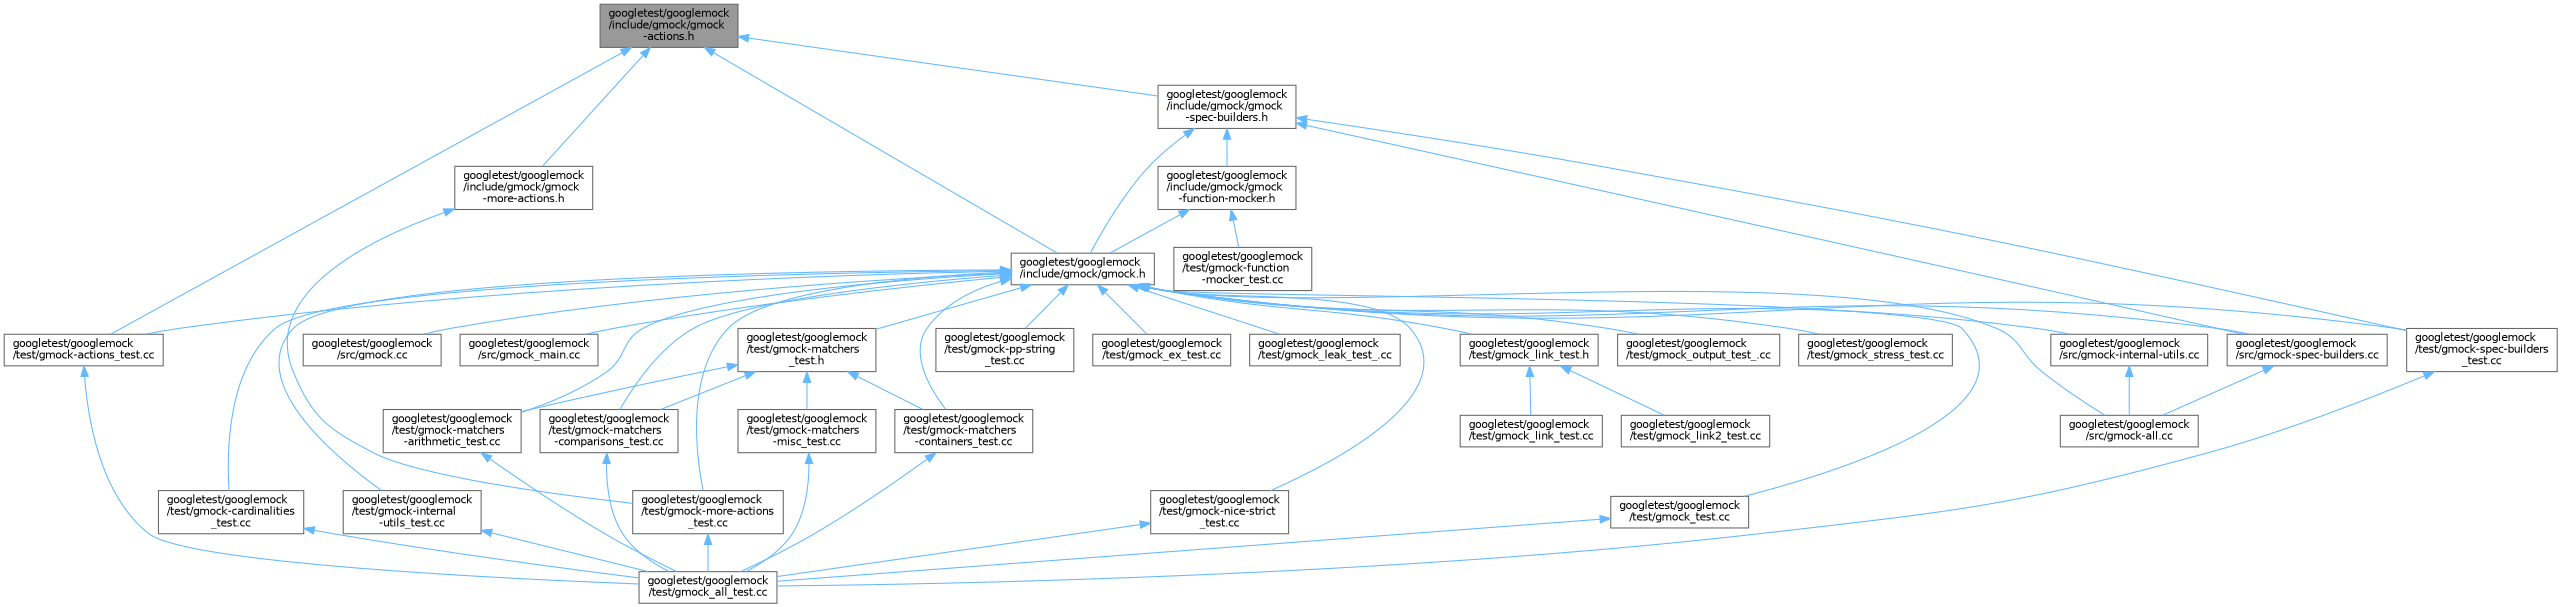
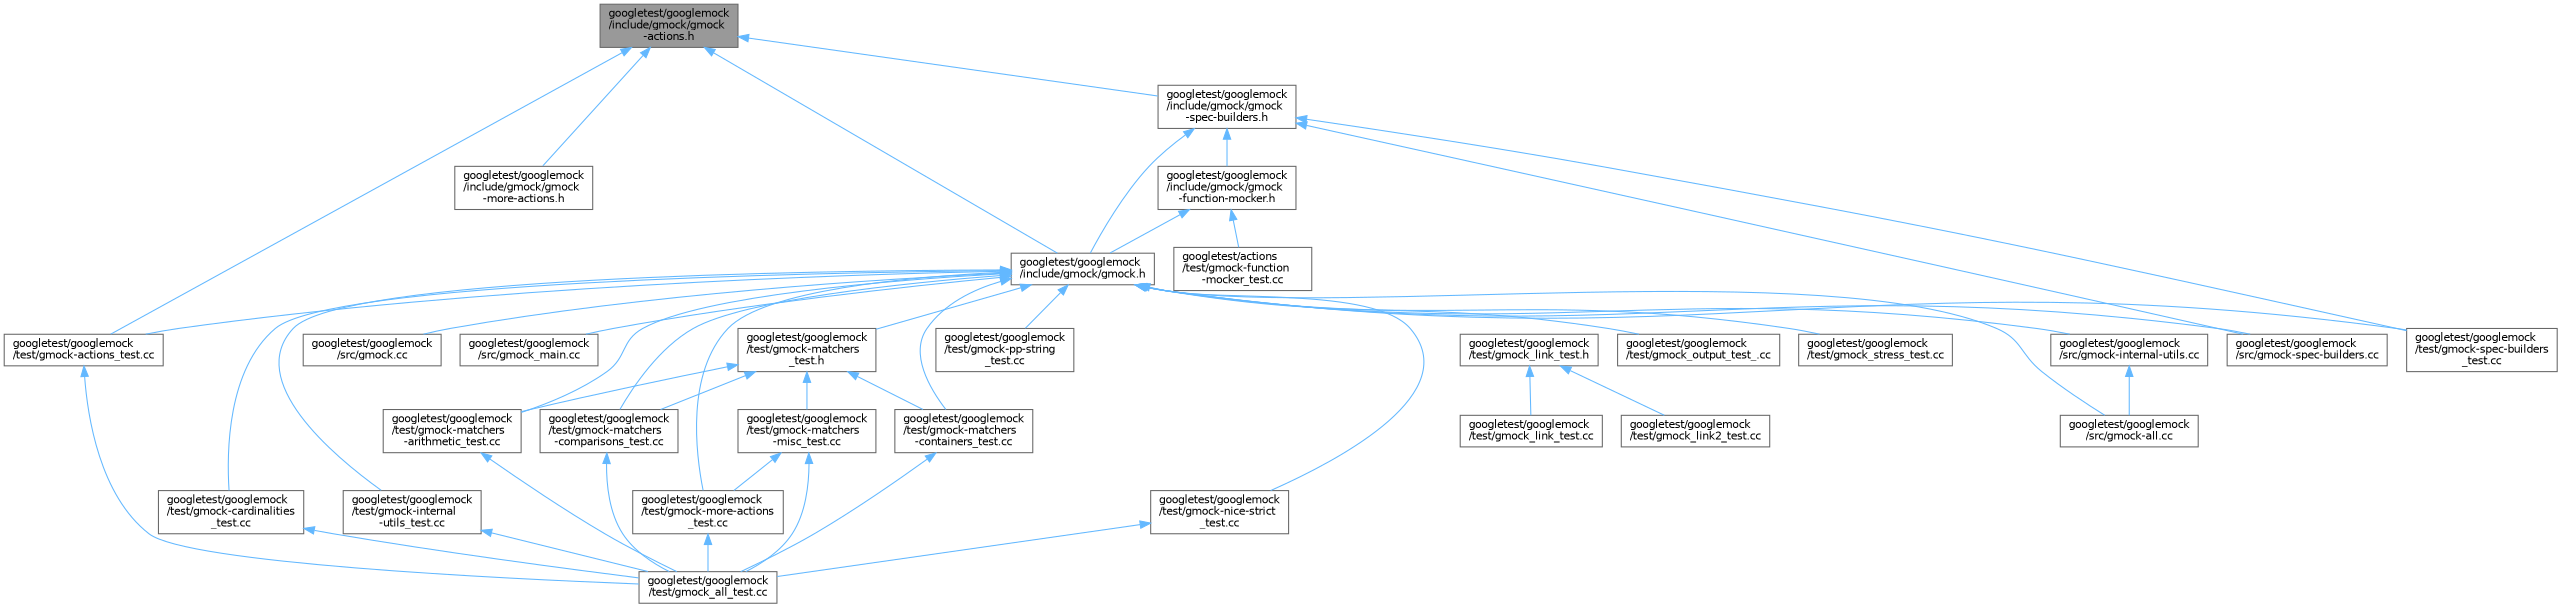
(1243, 269) -> (1243, 269)
(1310, 310) -> none
(1162, 350) -> none
(1325, 350) -> none
(2213, 393) -> none
(332, 428) -> (753, 475)
(1680, 512) -> none
(1611, 549) -> none
